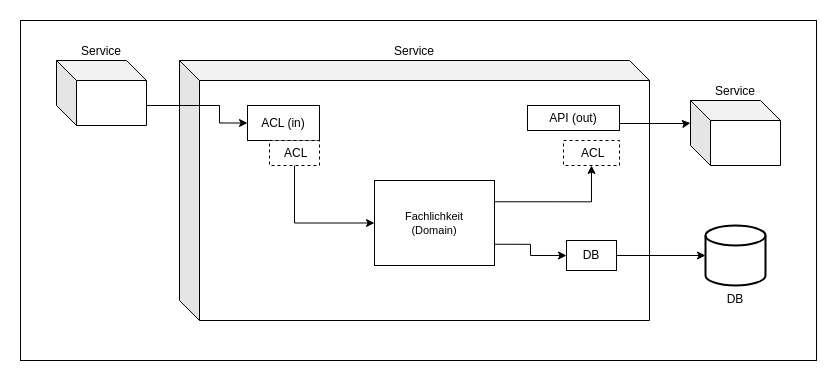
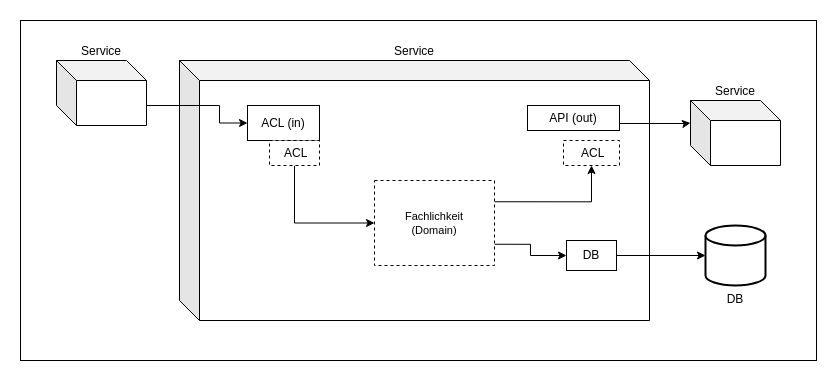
(435, 223) -> (435, 223)
